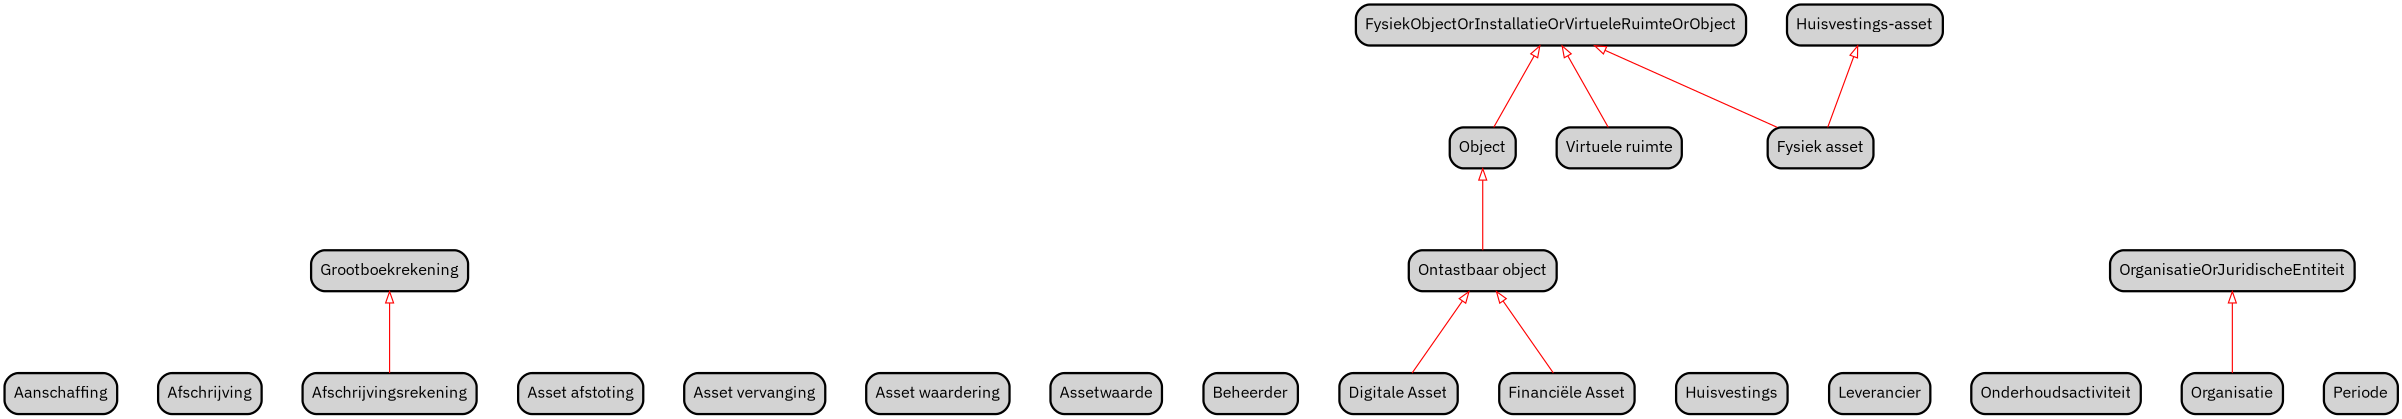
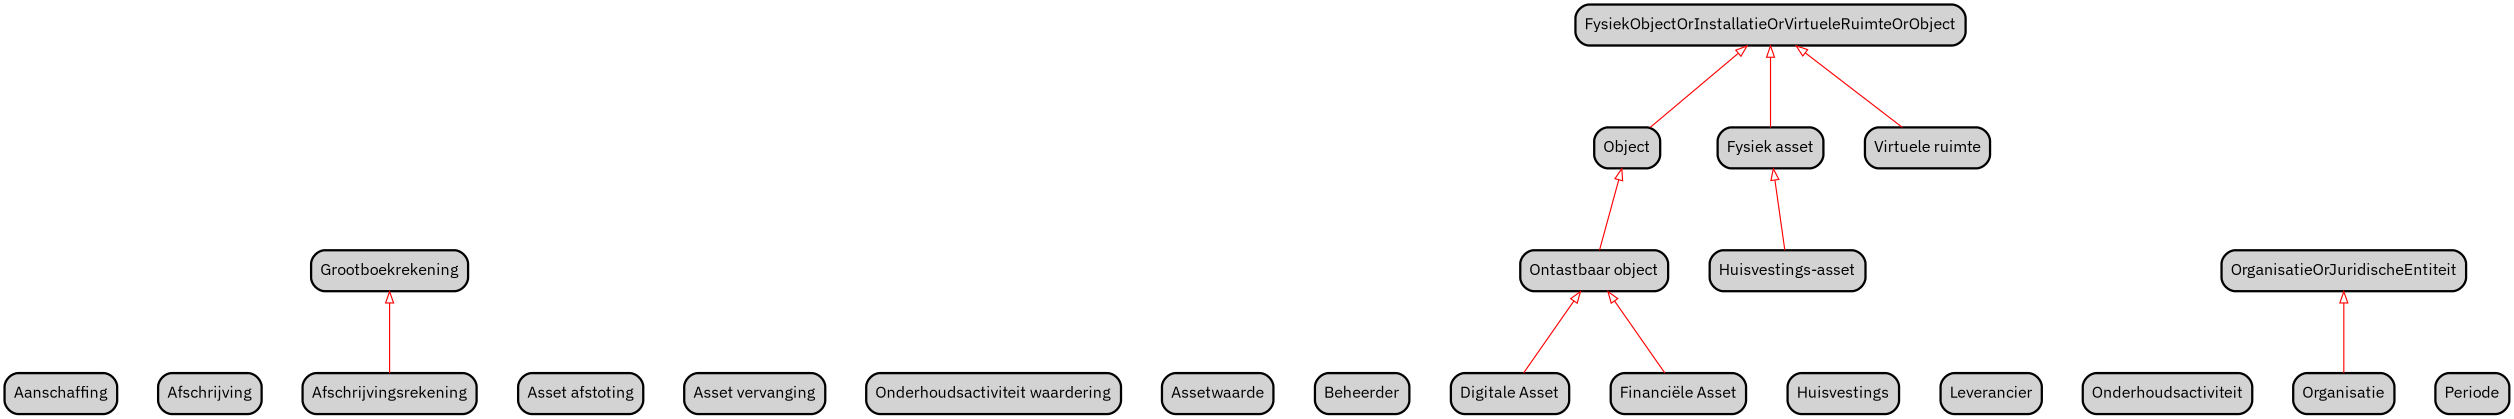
(1841, 92) -> (1780, 215)
(938, 394) -> (994, 394)
